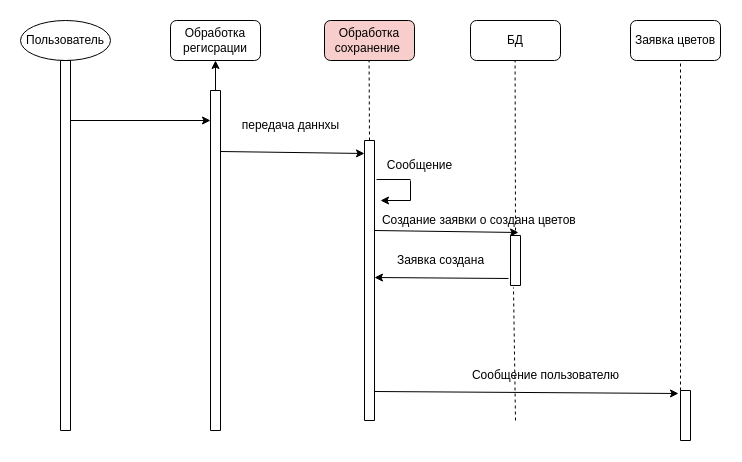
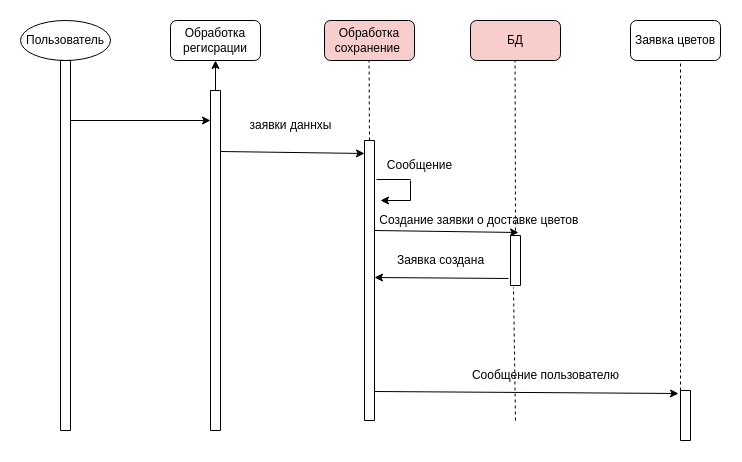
(516, 41) -> (516, 41)
(291, 126) -> (291, 126)
(481, 221) -> (481, 221)
